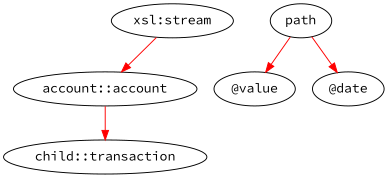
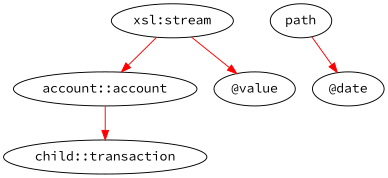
(281, 51) -> (210, 52)
